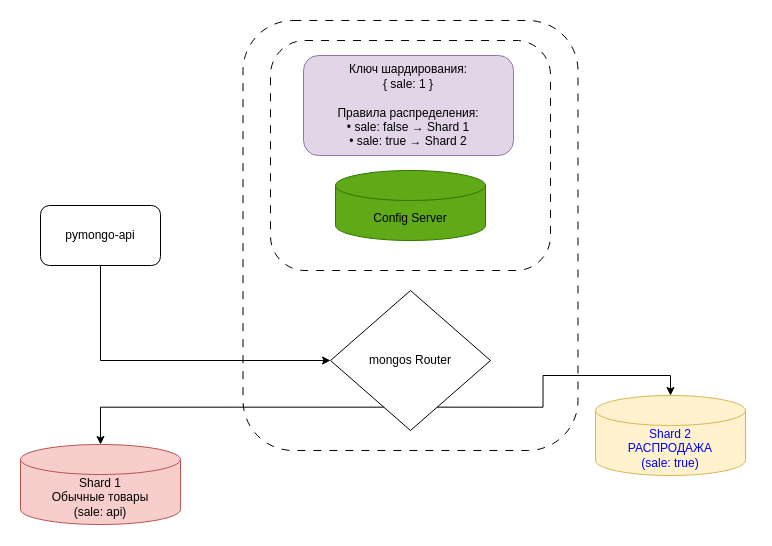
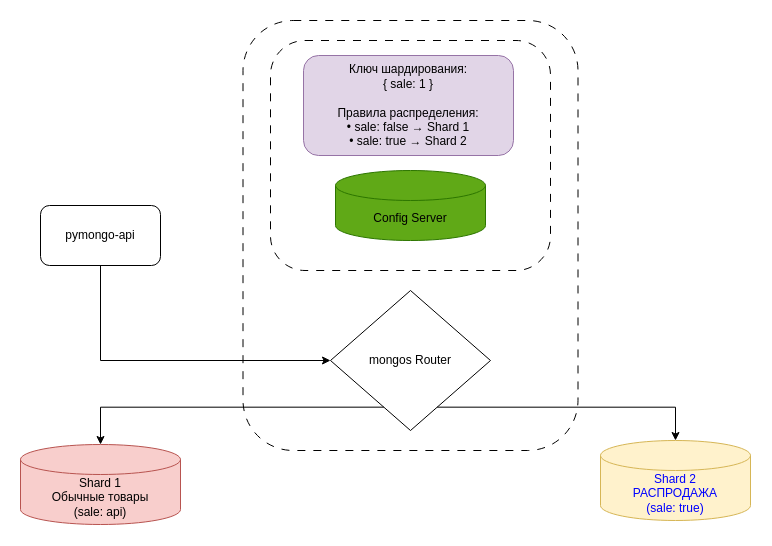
(671, 436) -> (676, 481)
